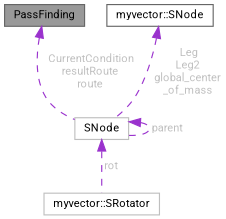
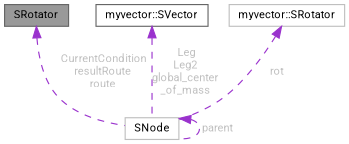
(45, 15) -> (37, 15)
(160, 15) -> (152, 15)
(102, 172) -> (235, 87)
